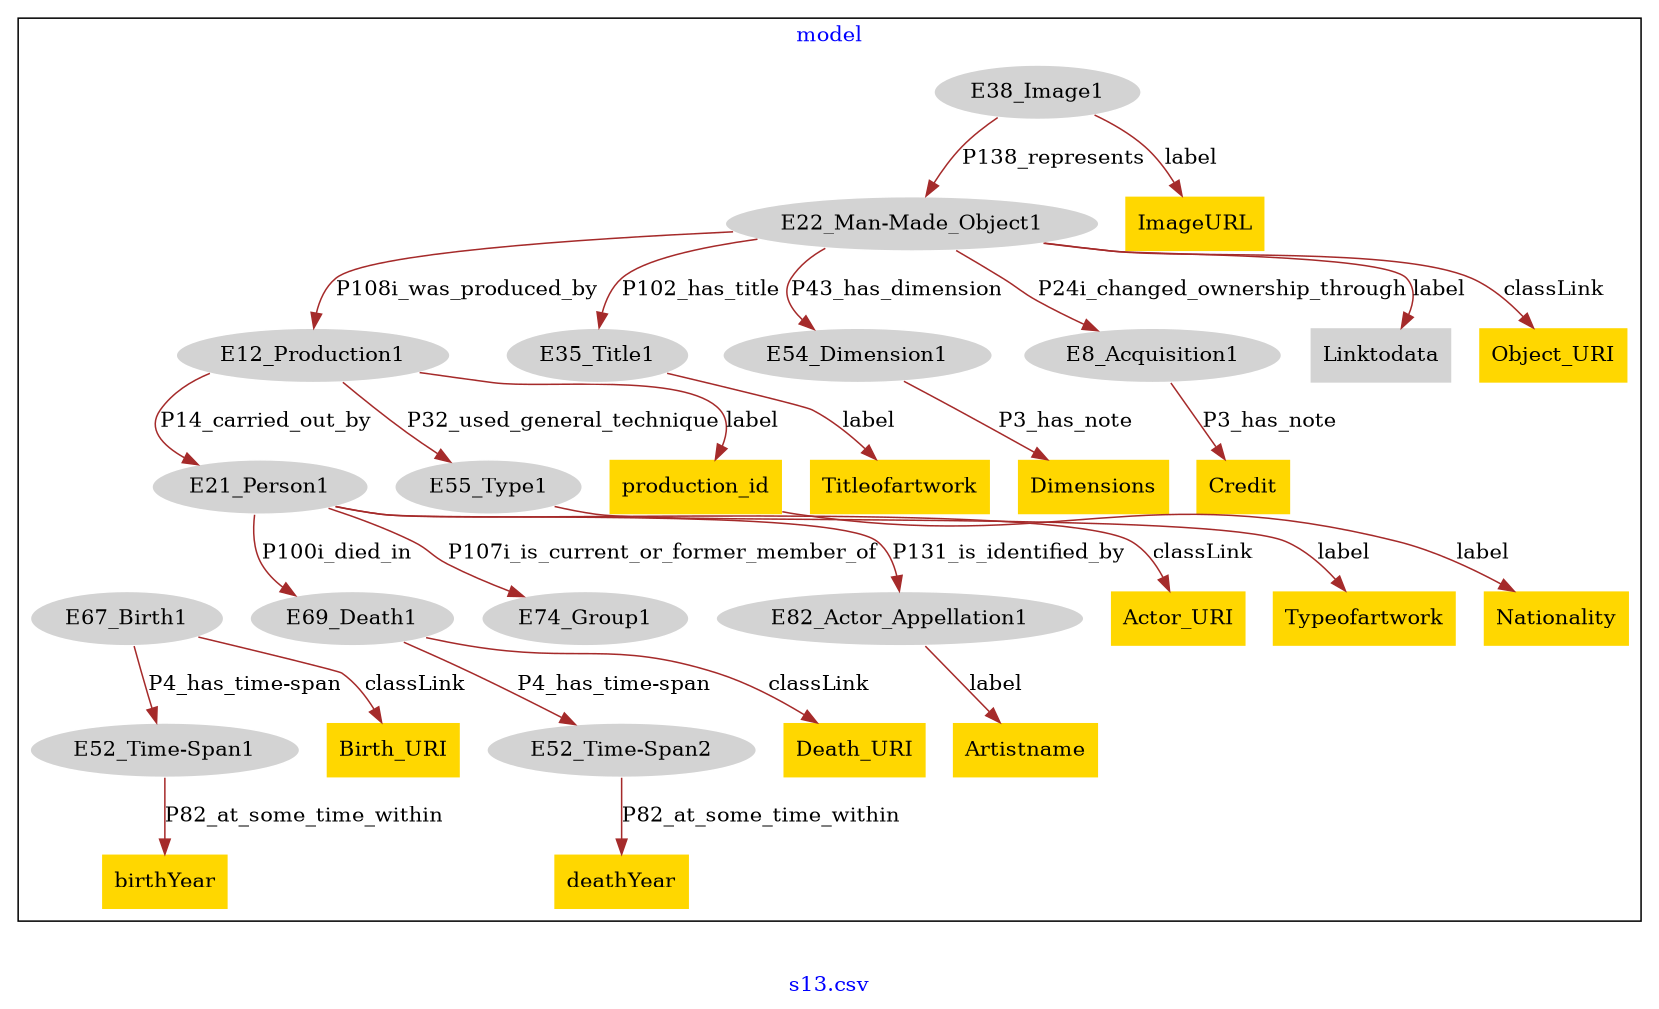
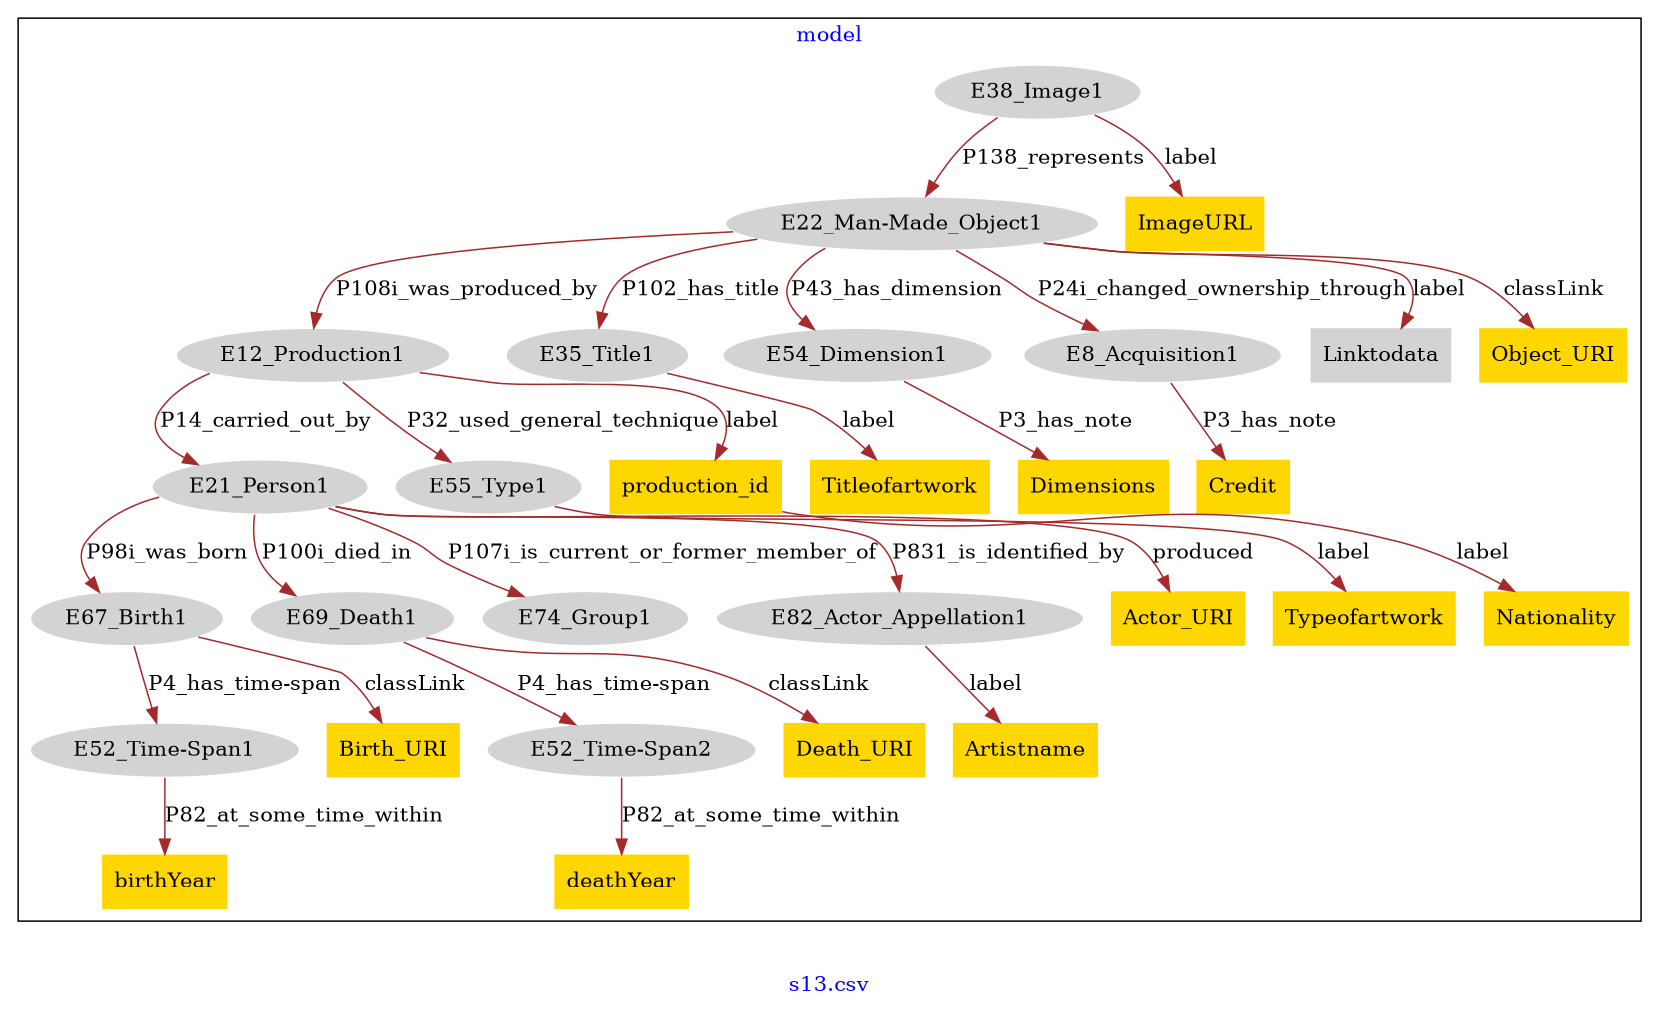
none -> (102, 525)
(1009, 553) -> (1009, 553)
(1203, 553) -> (1203, 553)
